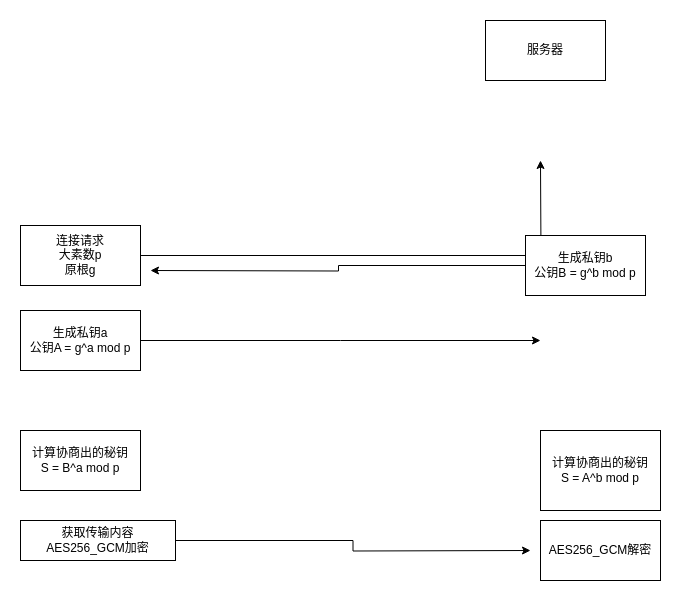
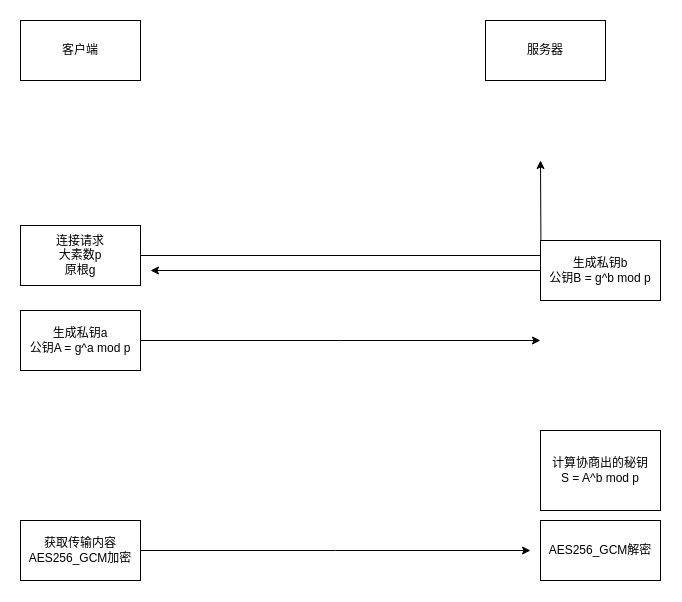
none -> (81, 51)
(586, 266) -> (601, 271)
(81, 461) -> none
(98, 541) -> (81, 551)
